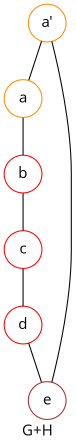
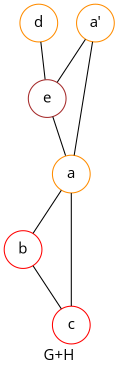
none -> (59, 136)
(23, 287) -> (71, 250)
(23, 325) -> (39, 23)
